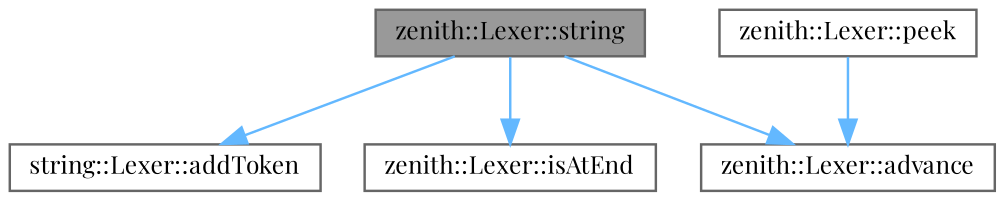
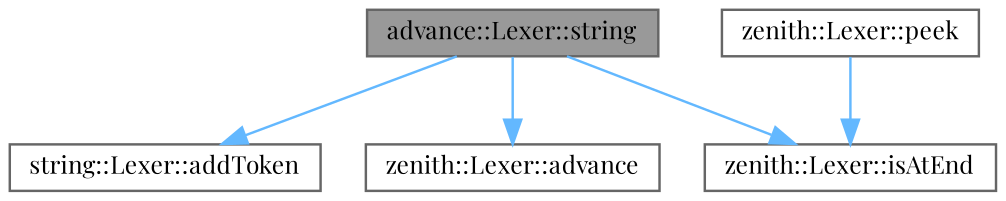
(510, 33) -> (513, 33)
(848, 88) -> (850, 88)
